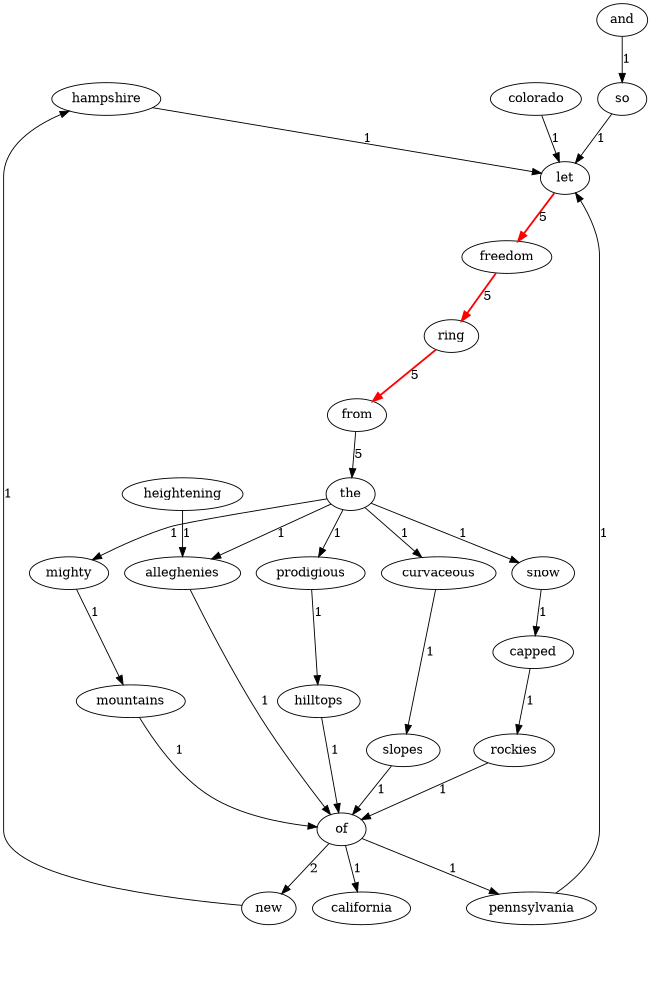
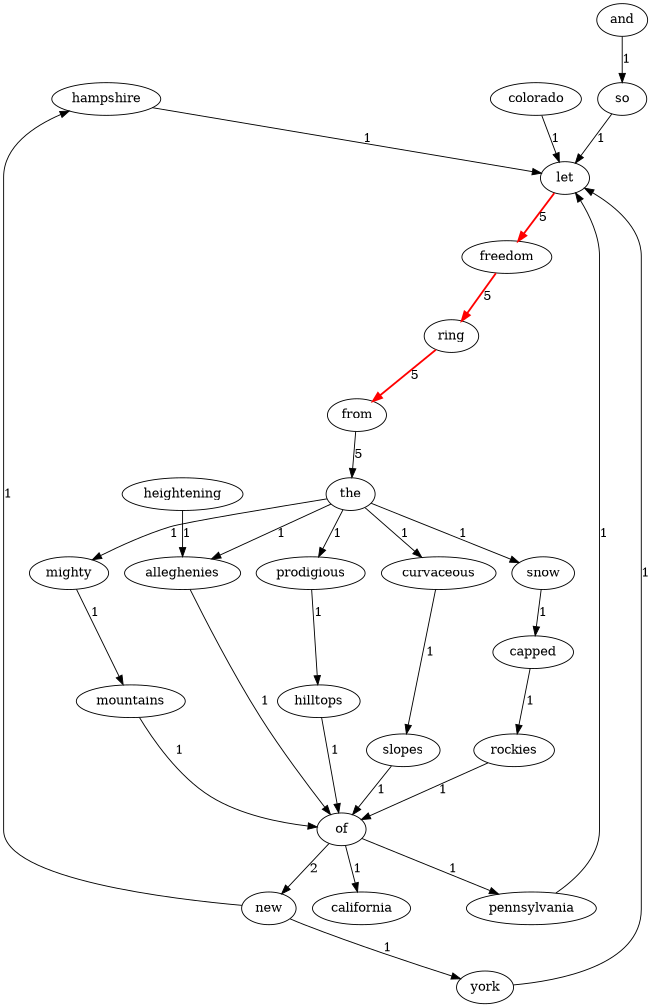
none -> (485, 987)
